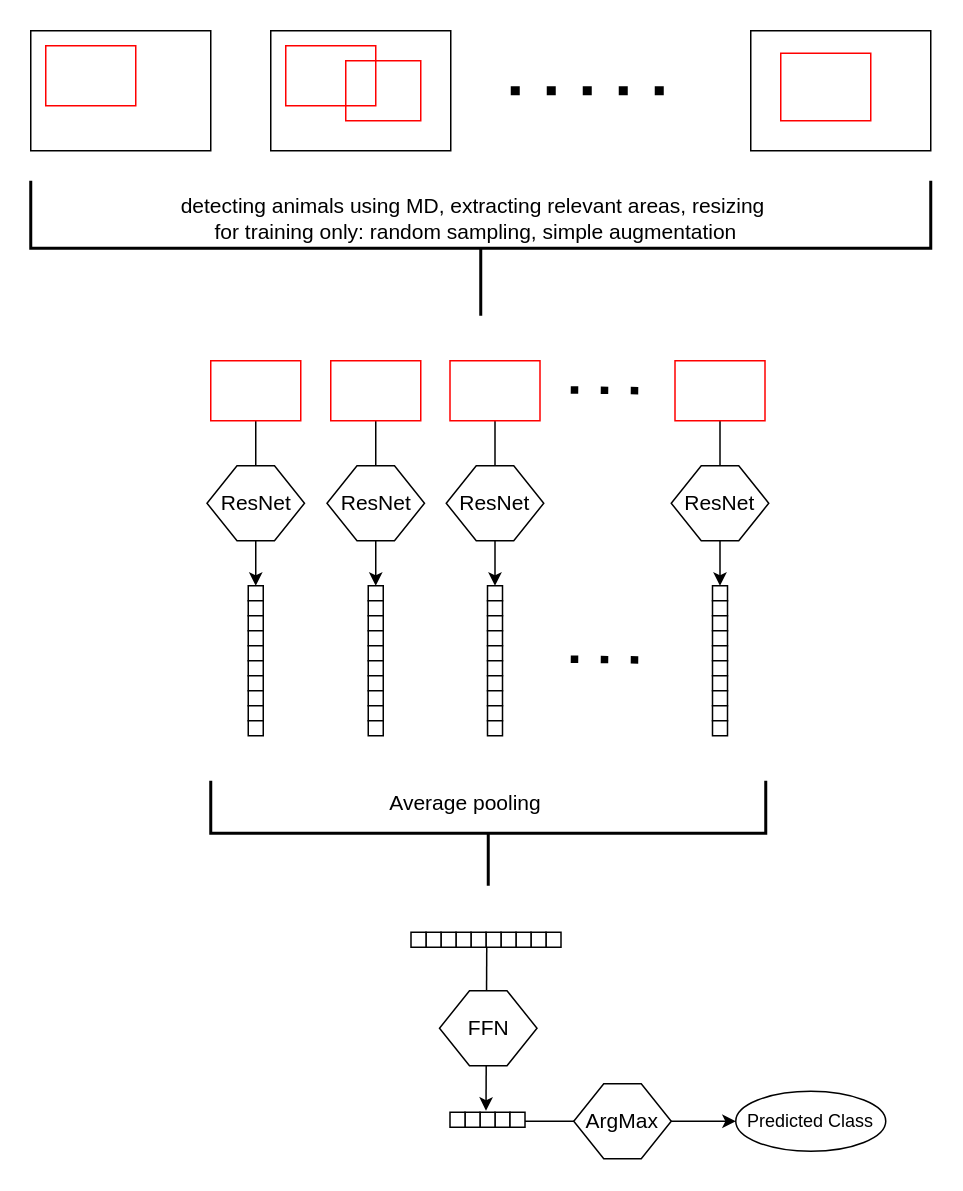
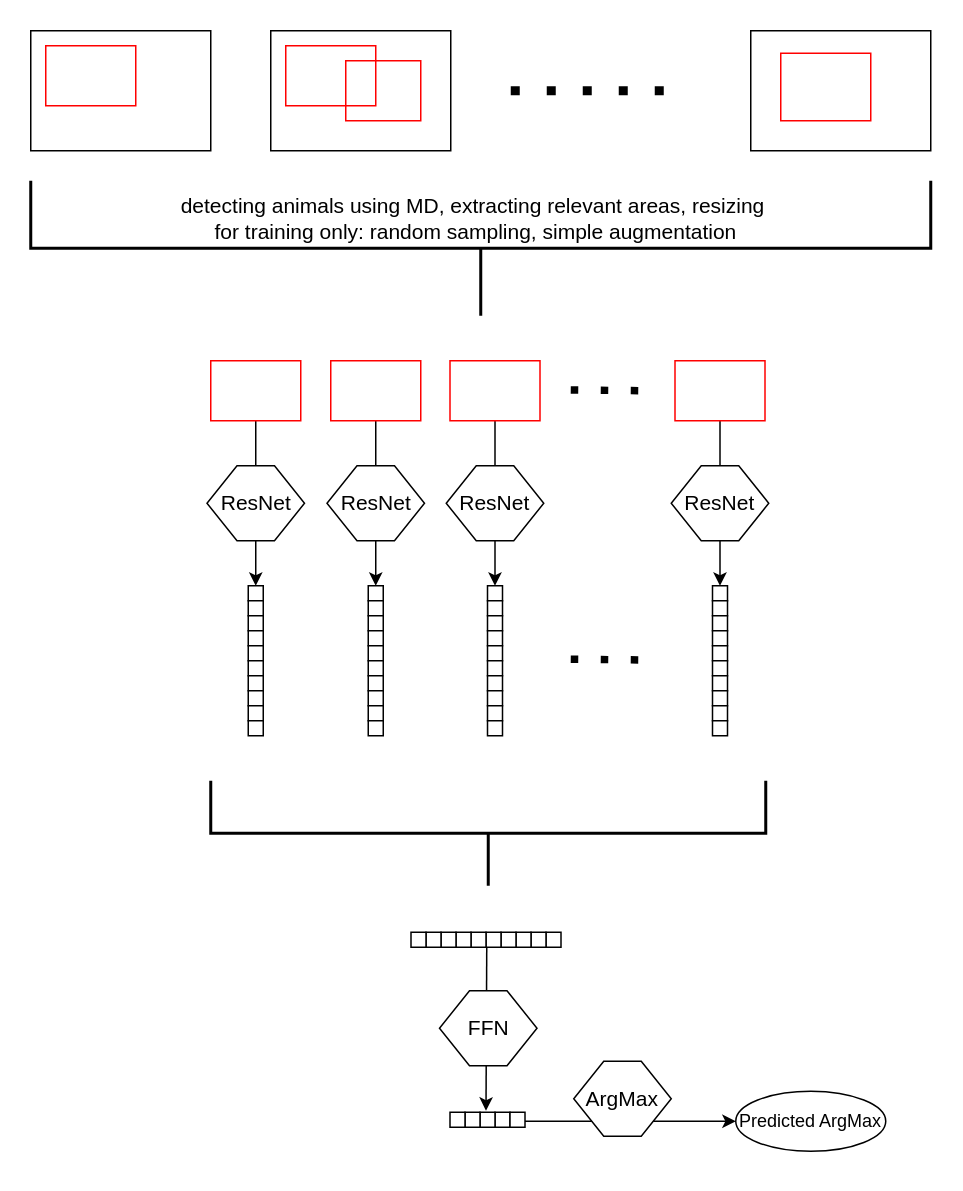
(466, 803) -> none
(623, 1121) -> (623, 1099)
(811, 1121) -> (811, 1121)
